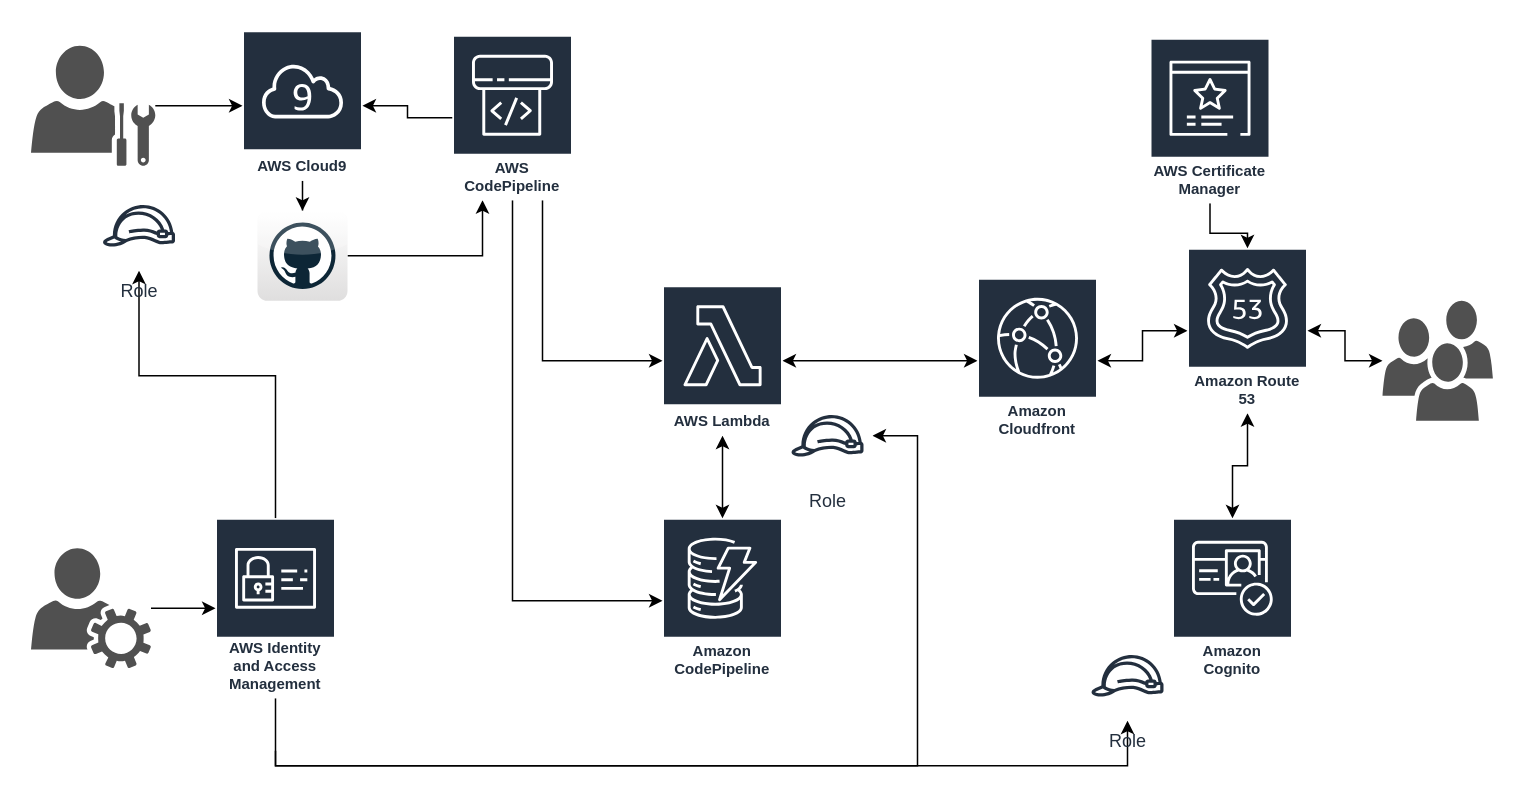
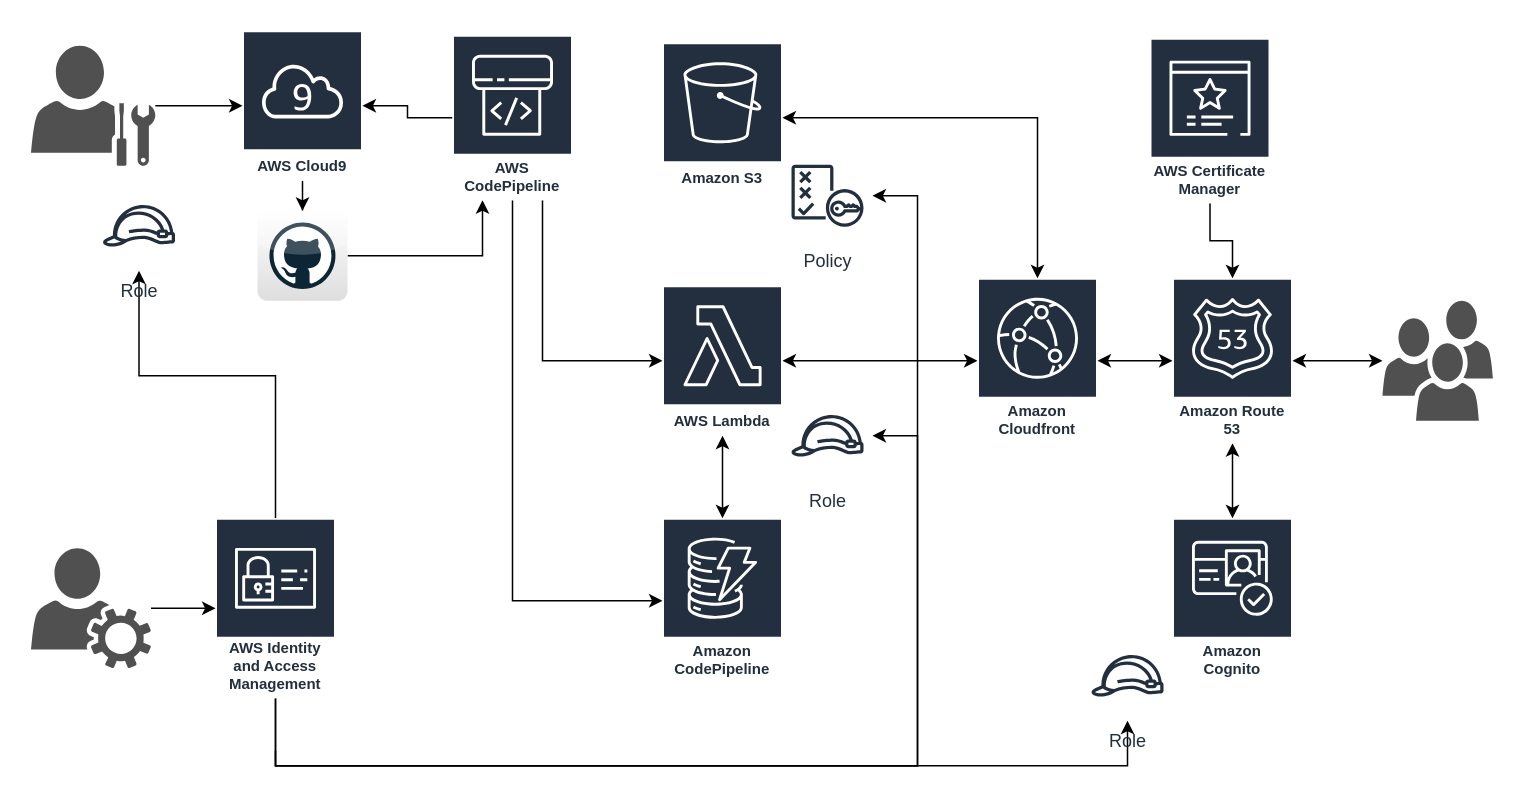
none -> (722, 118)
none -> (990, 118)
none -> (827, 196)
none -> (917, 297)
(1247, 331) -> (1232, 361)
